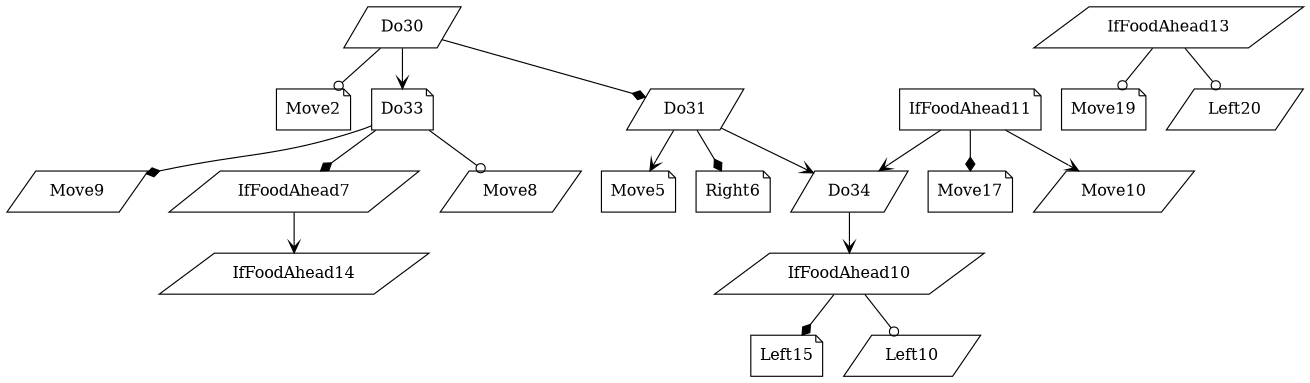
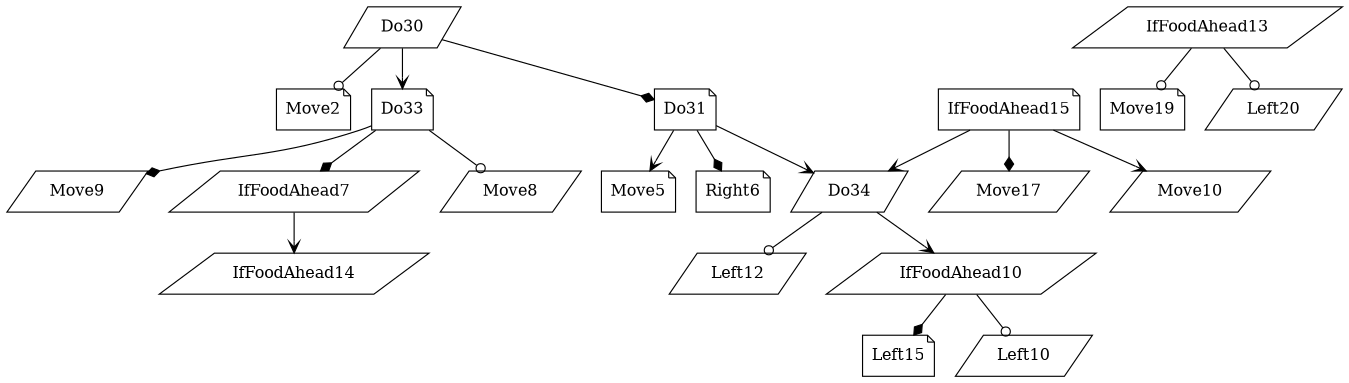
(685, 109) -> (685, 109)
(970, 109) -> (1009, 109)
(970, 192) -> (1009, 192)
none -> (738, 274)
